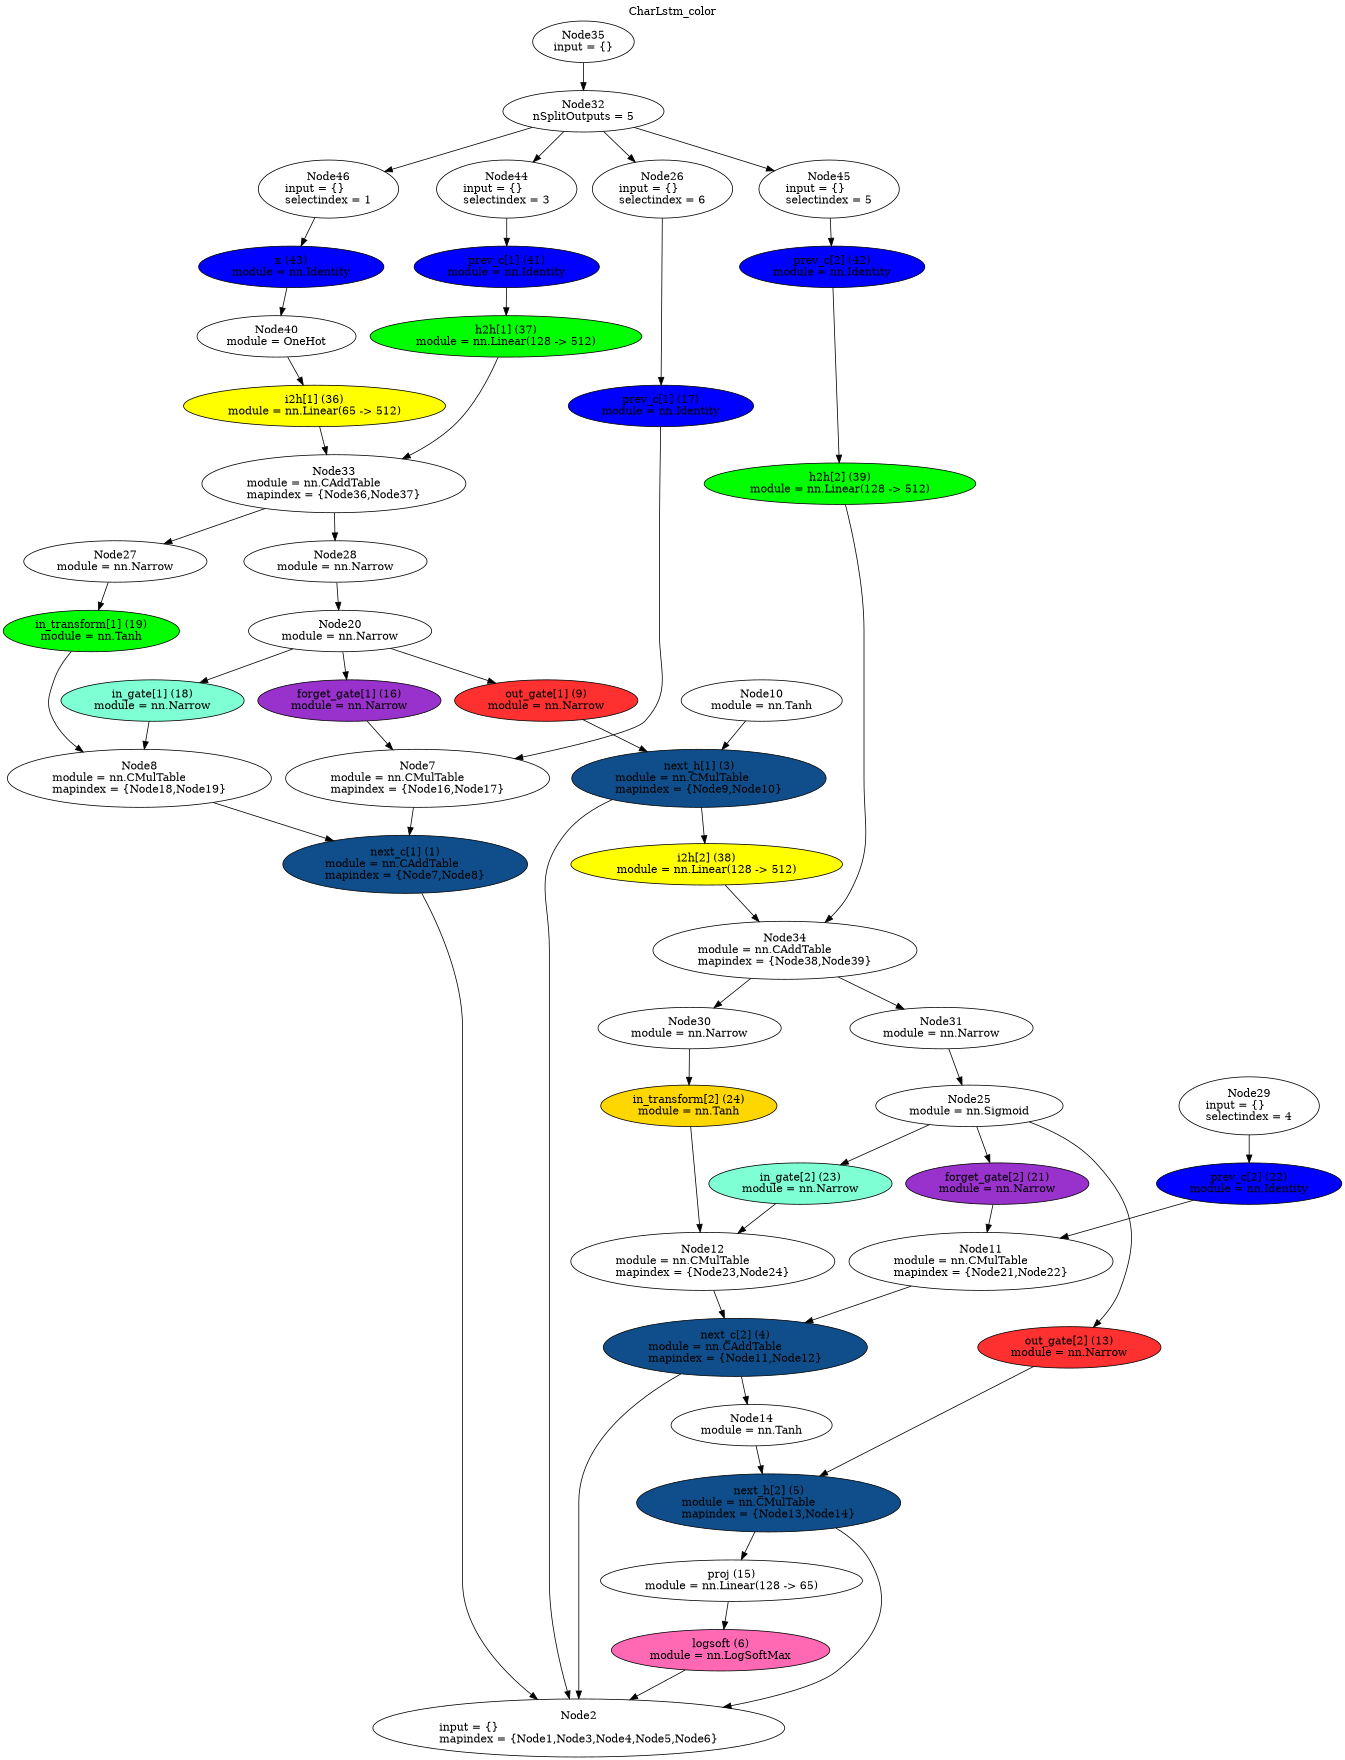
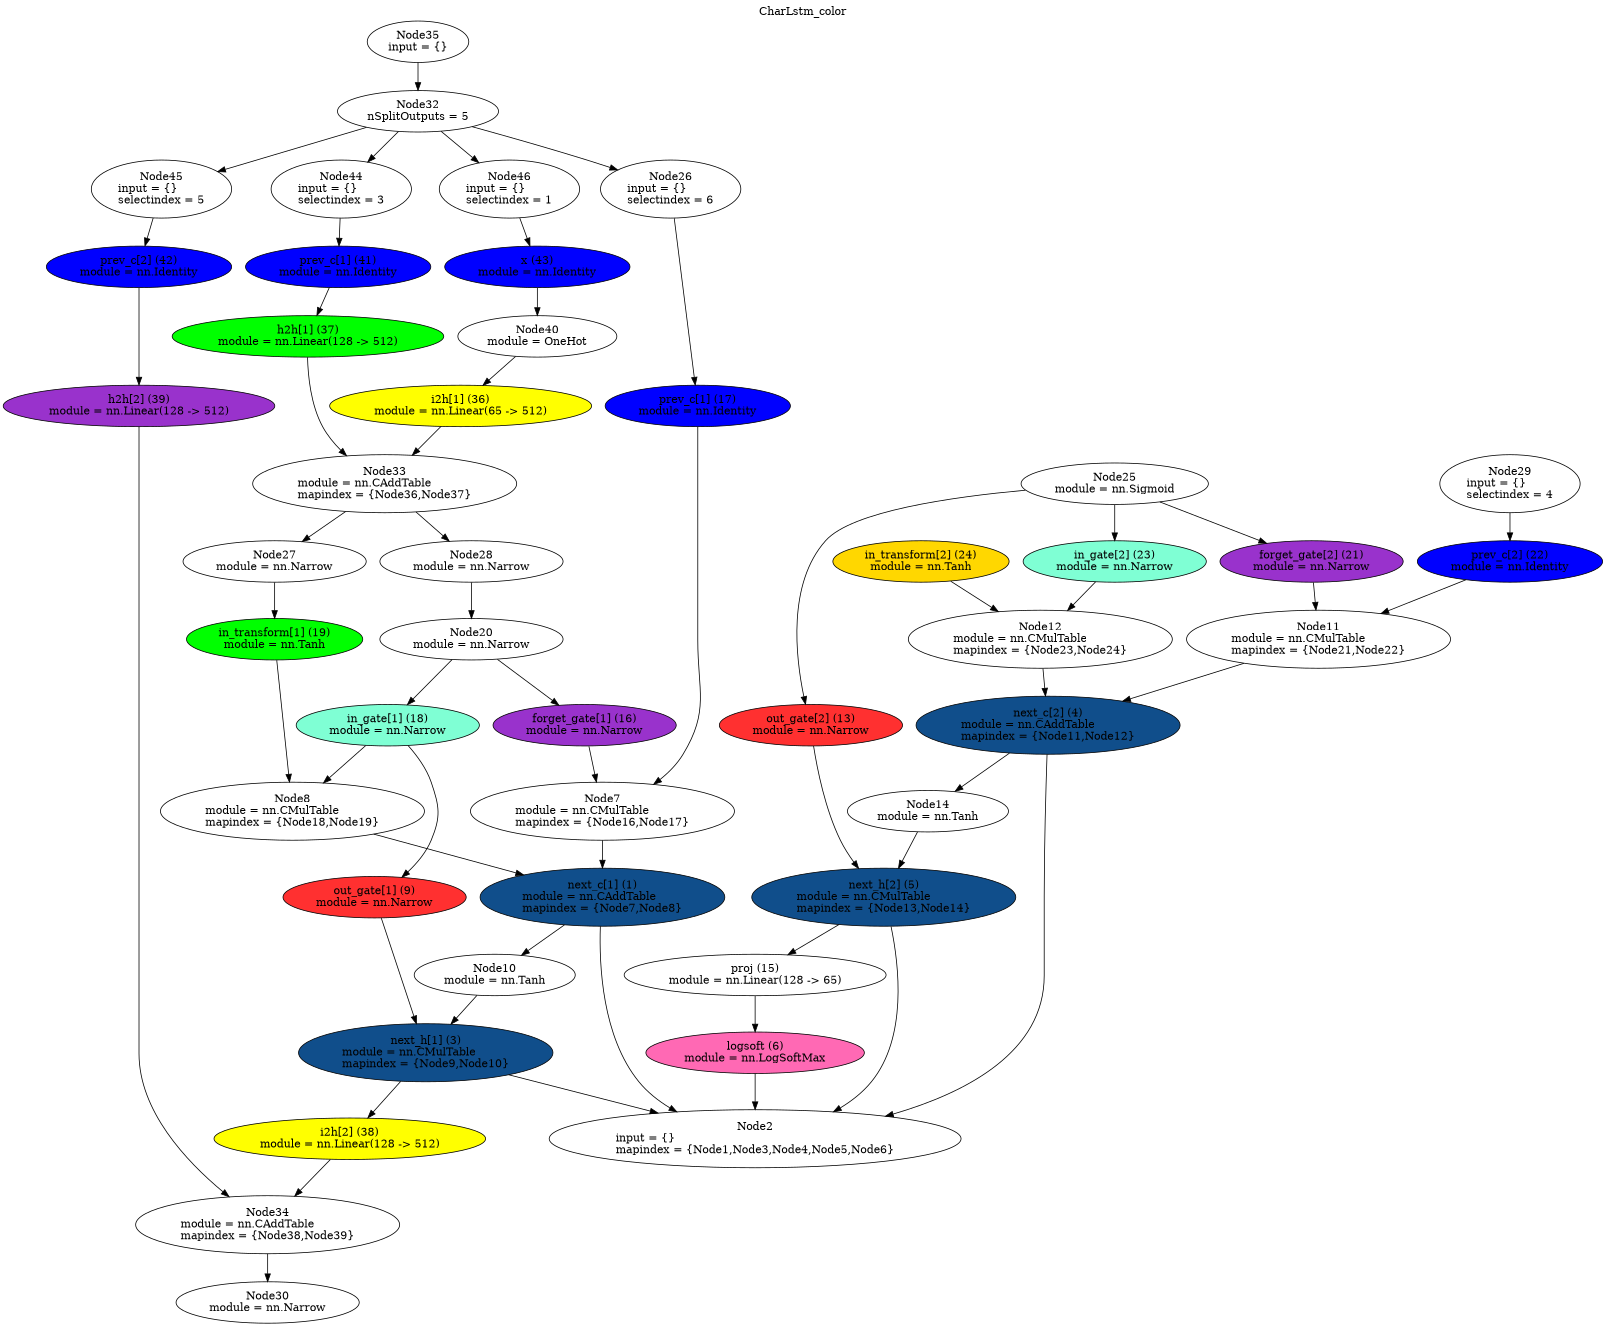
(840, 484) -> (139, 406)
(439, 665) -> (438, 809)
none -> (546, 938)
(941, 1028) -> none
(689, 1063) -> none
